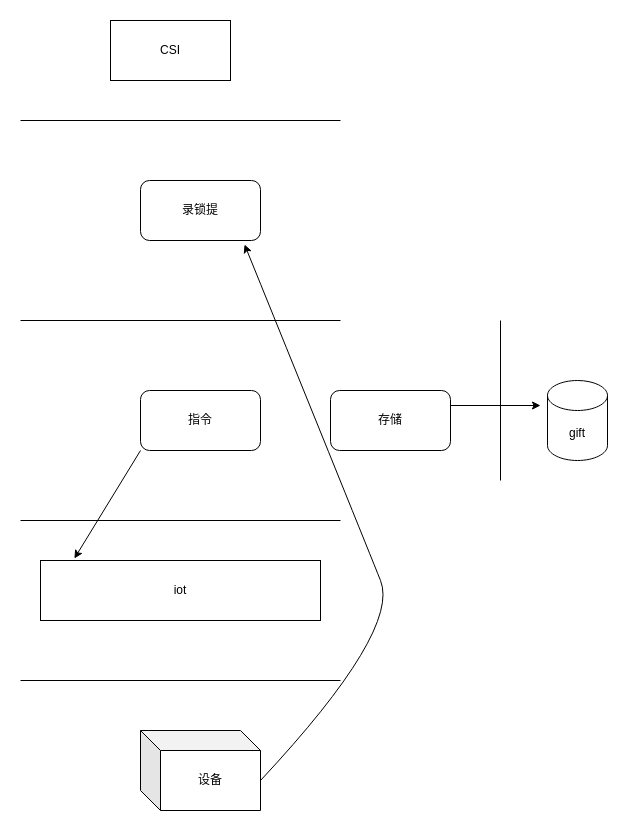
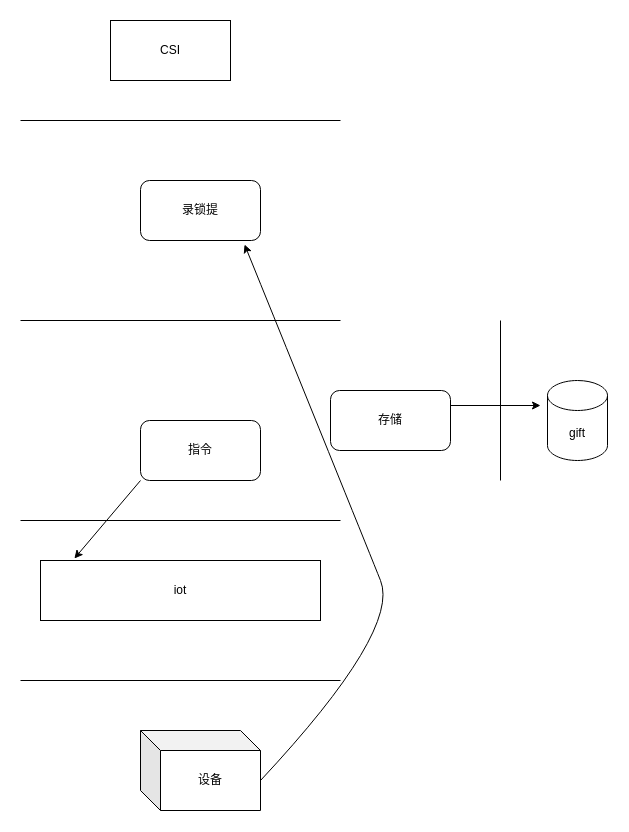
(201, 421) -> (201, 451)
